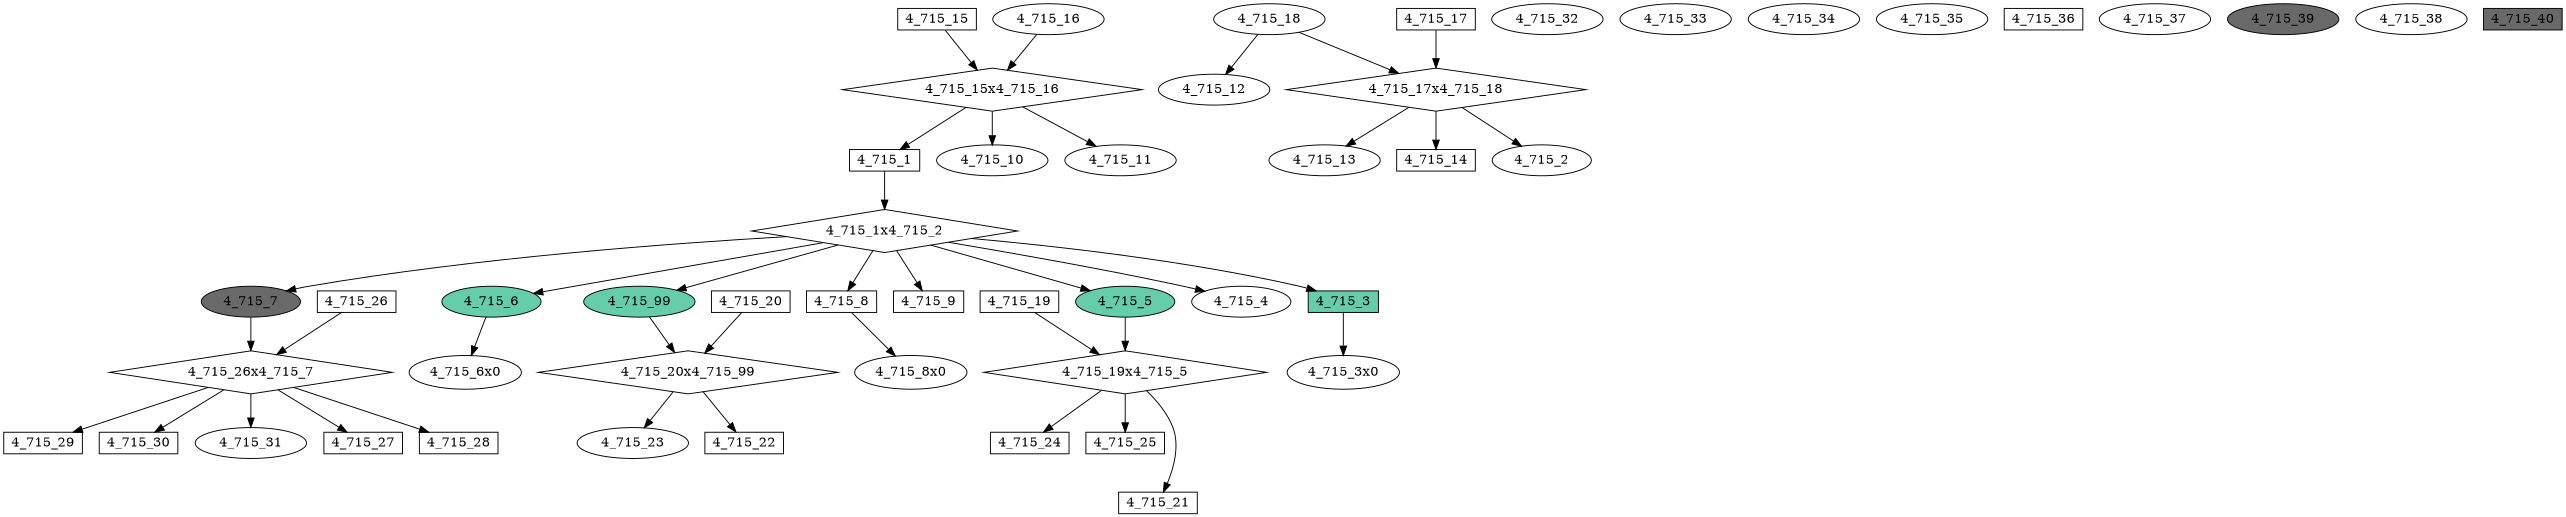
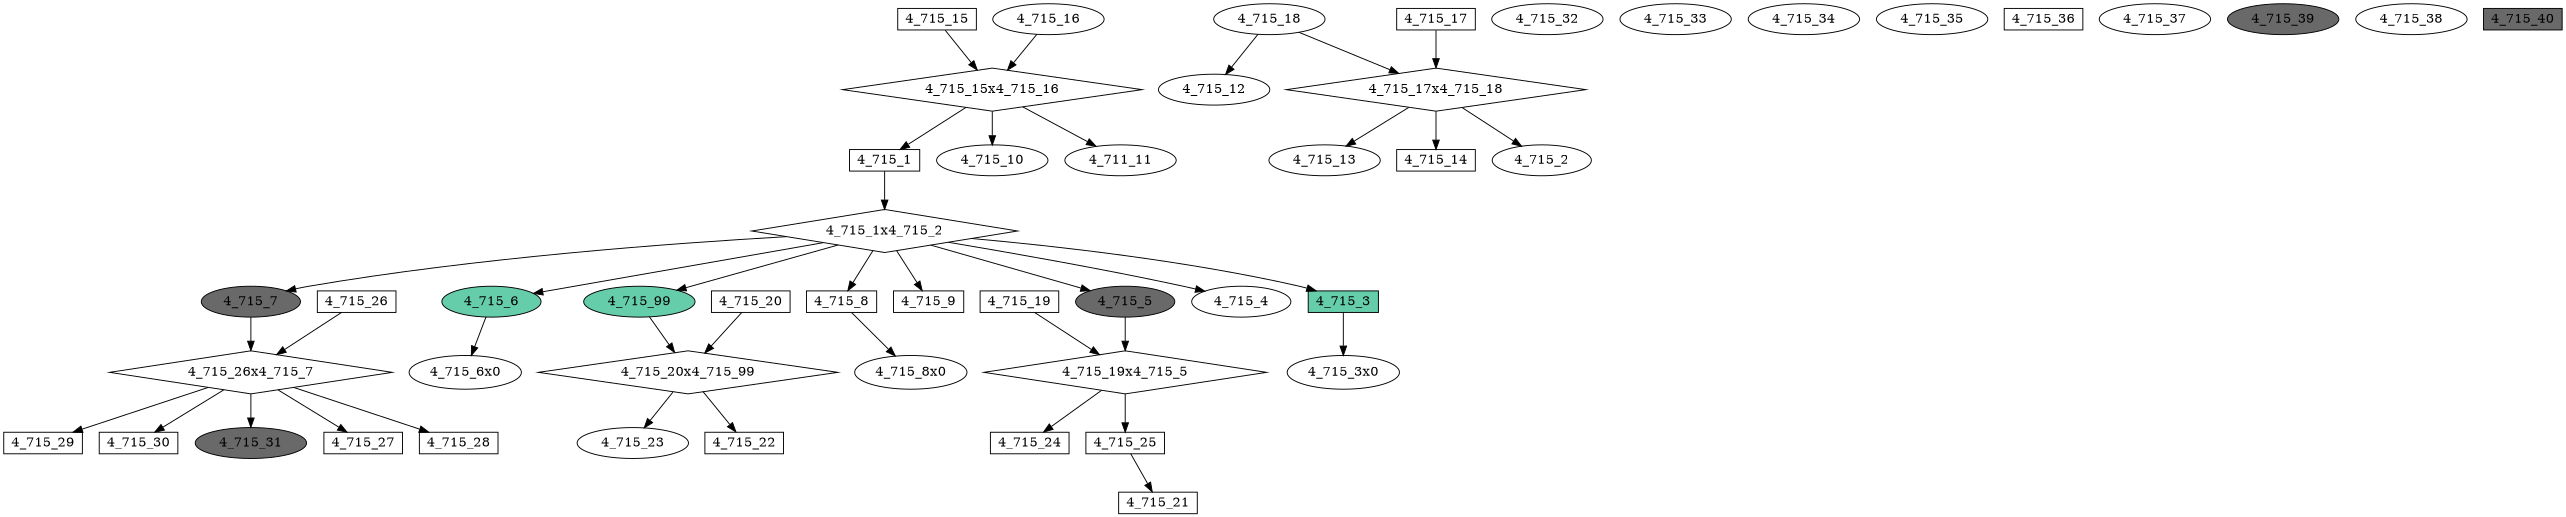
(1121, 160) -> (1121, 160)
(1125, 302) -> (1125, 302)
(1175, 433) -> (1139, 469)
(251, 443) -> (251, 443)
